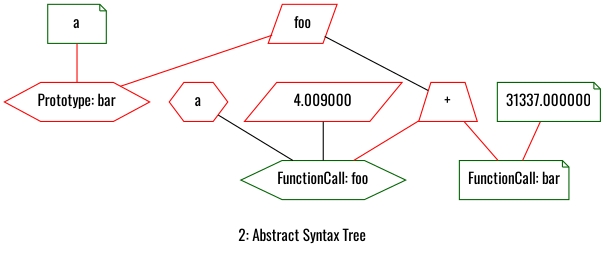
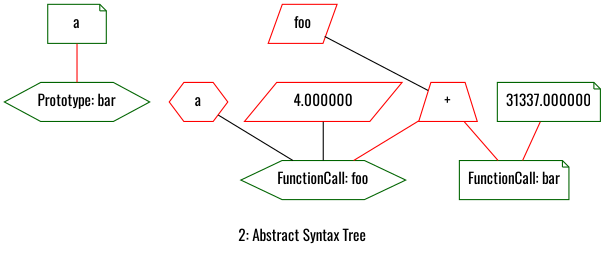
(196, 61) -> none
(77, 102) -> (77, 102)
(323, 102) -> (323, 102)
